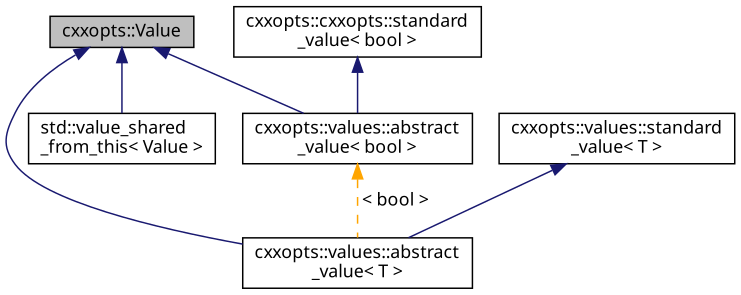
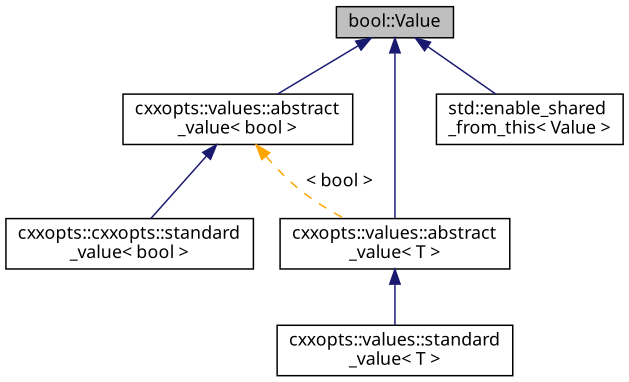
(122, 32) -> (395, 22)
(358, 93) -> (179, 187)
(122, 139) -> (530, 119)
(480, 204) -> (395, 305)
